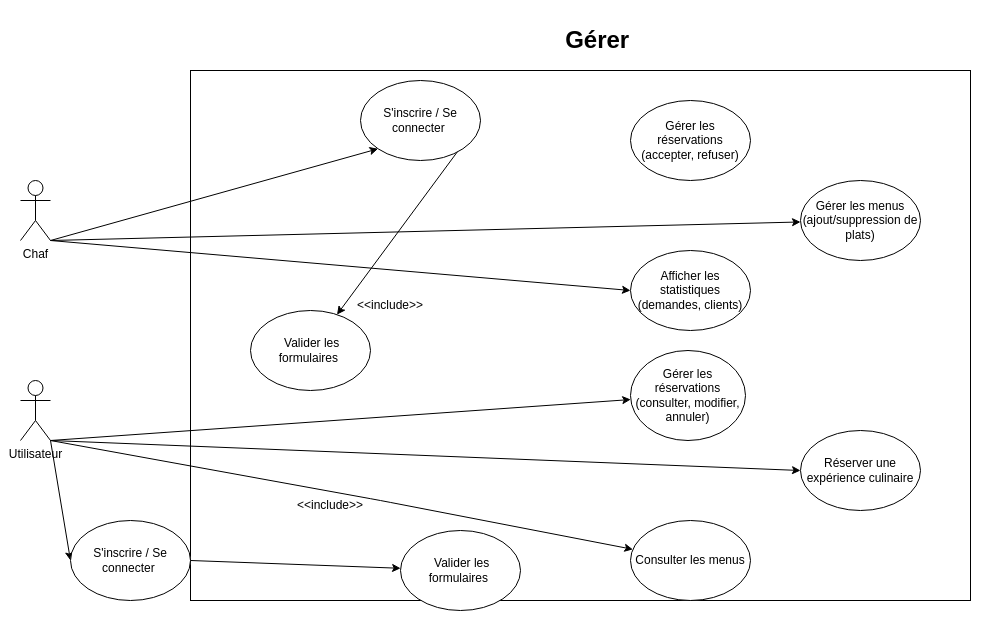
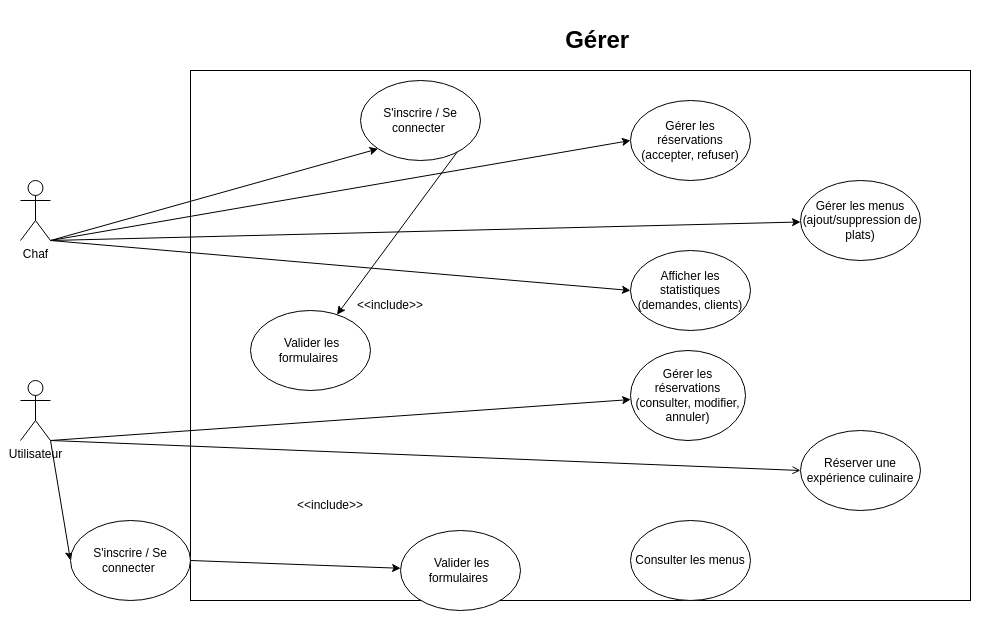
none -> (343, 190)
(792, 470) -> (794, 470)
(341, 493) -> none
